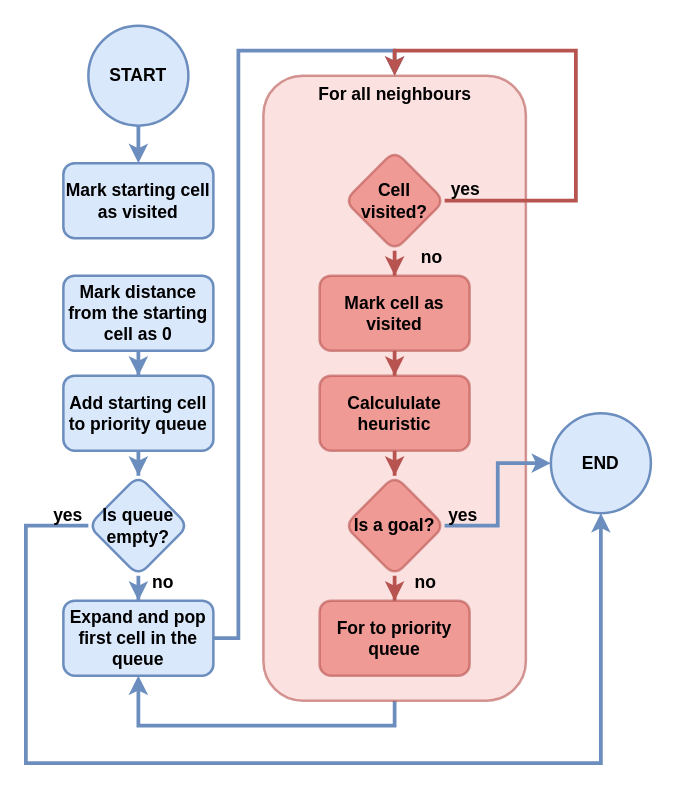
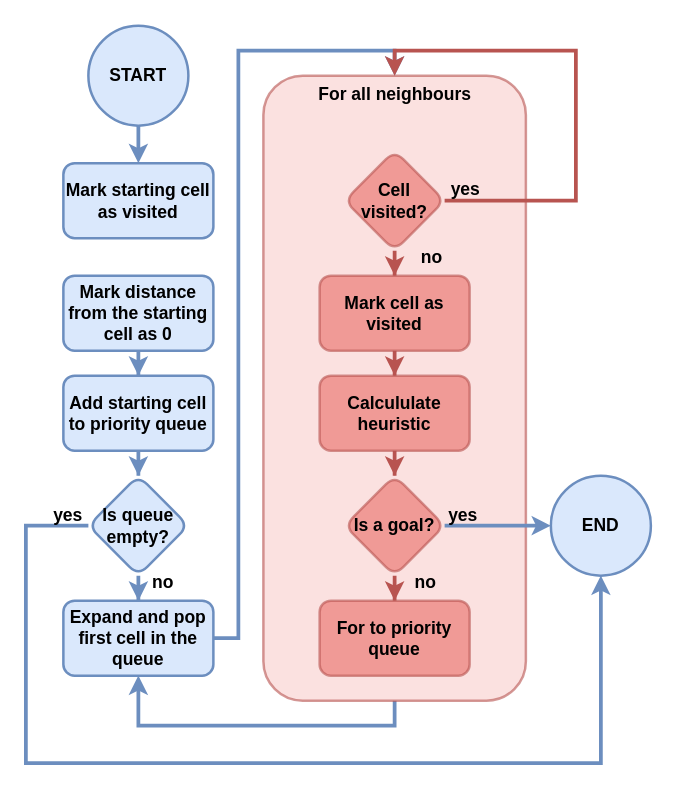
(601, 463) -> (601, 526)
